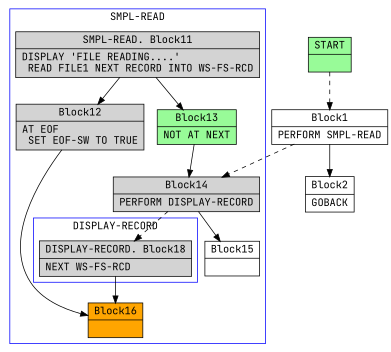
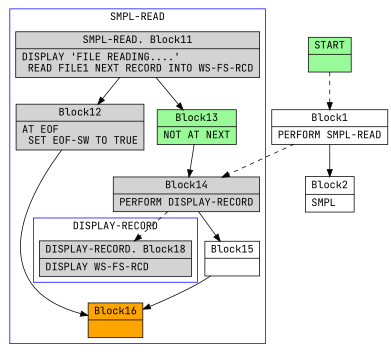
(330, 203) -> (324, 203)
(88, 267) -> (97, 267)
(115, 287) -> (181, 292)
